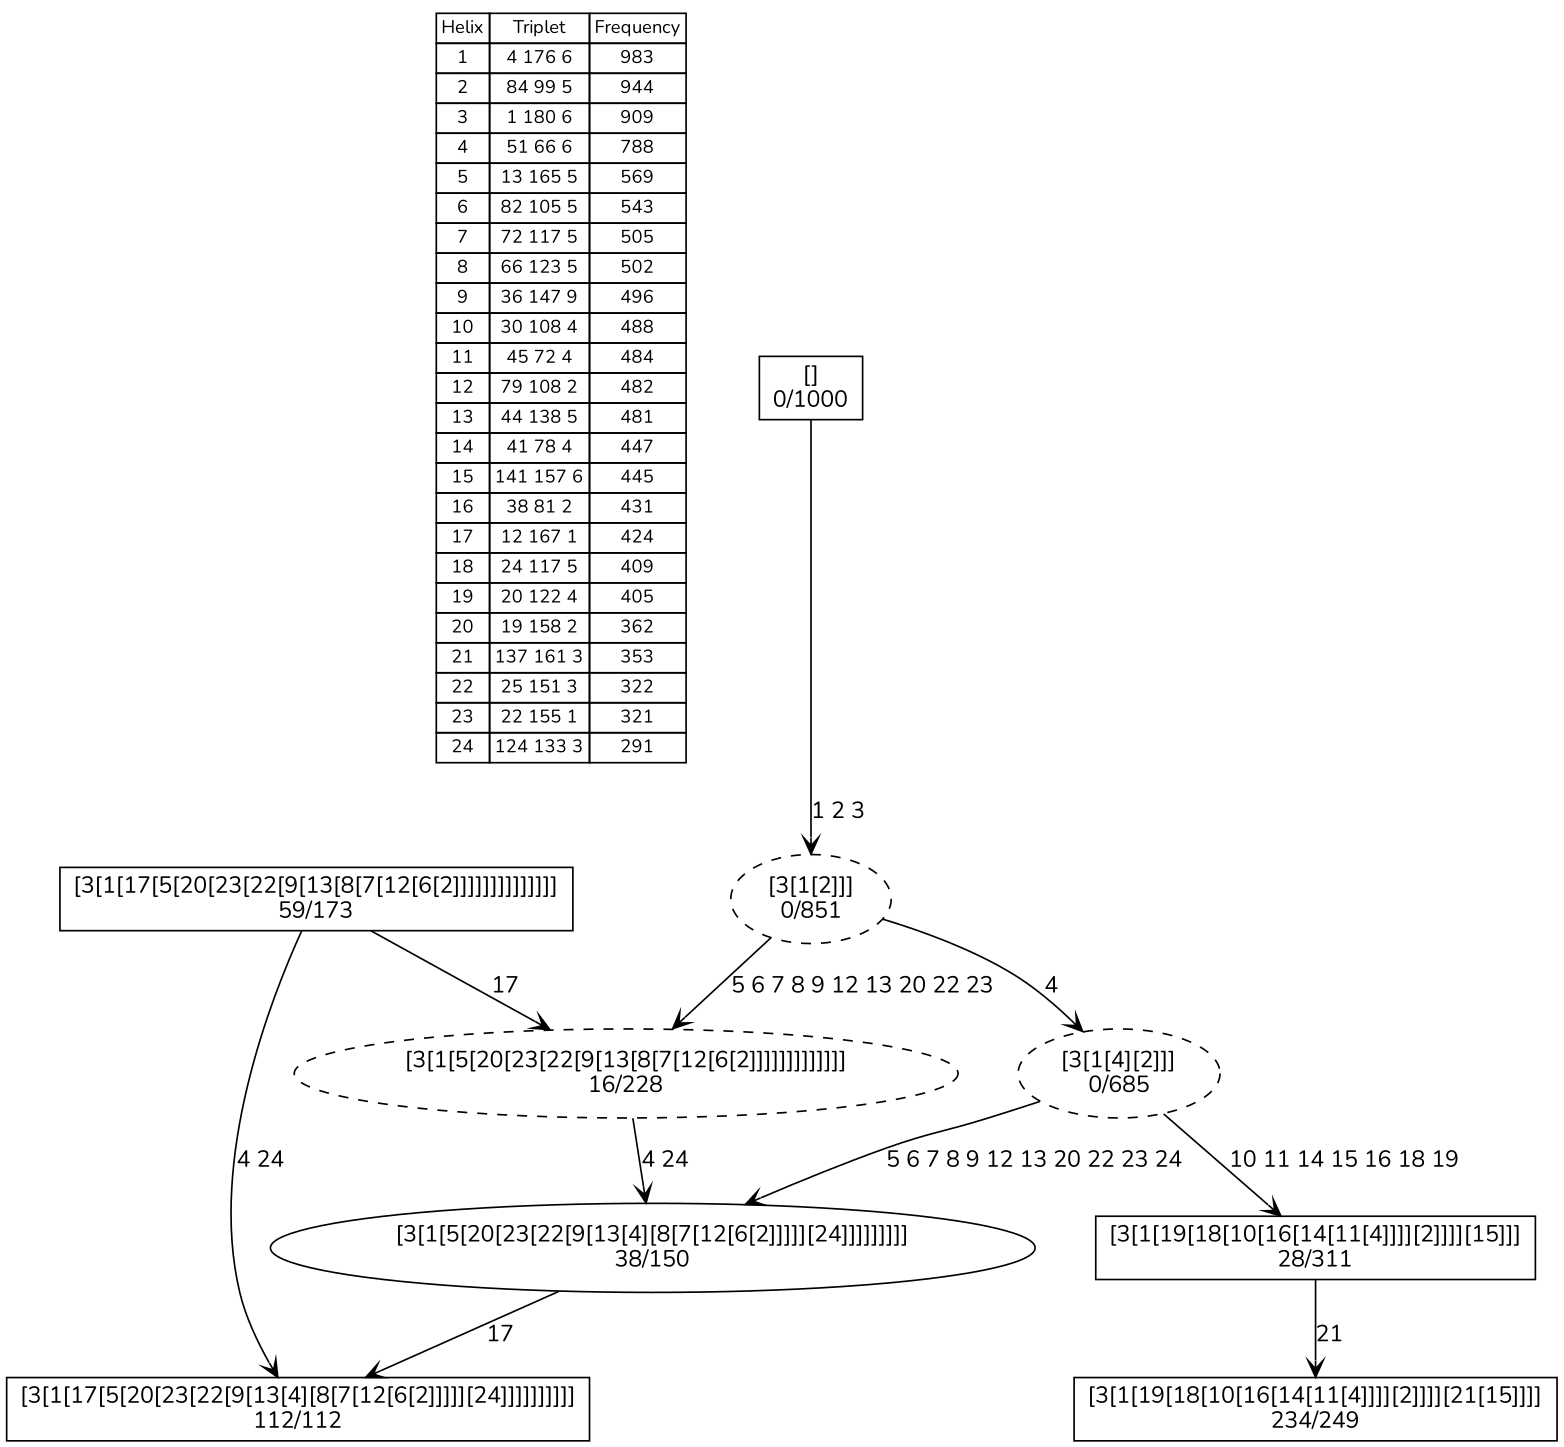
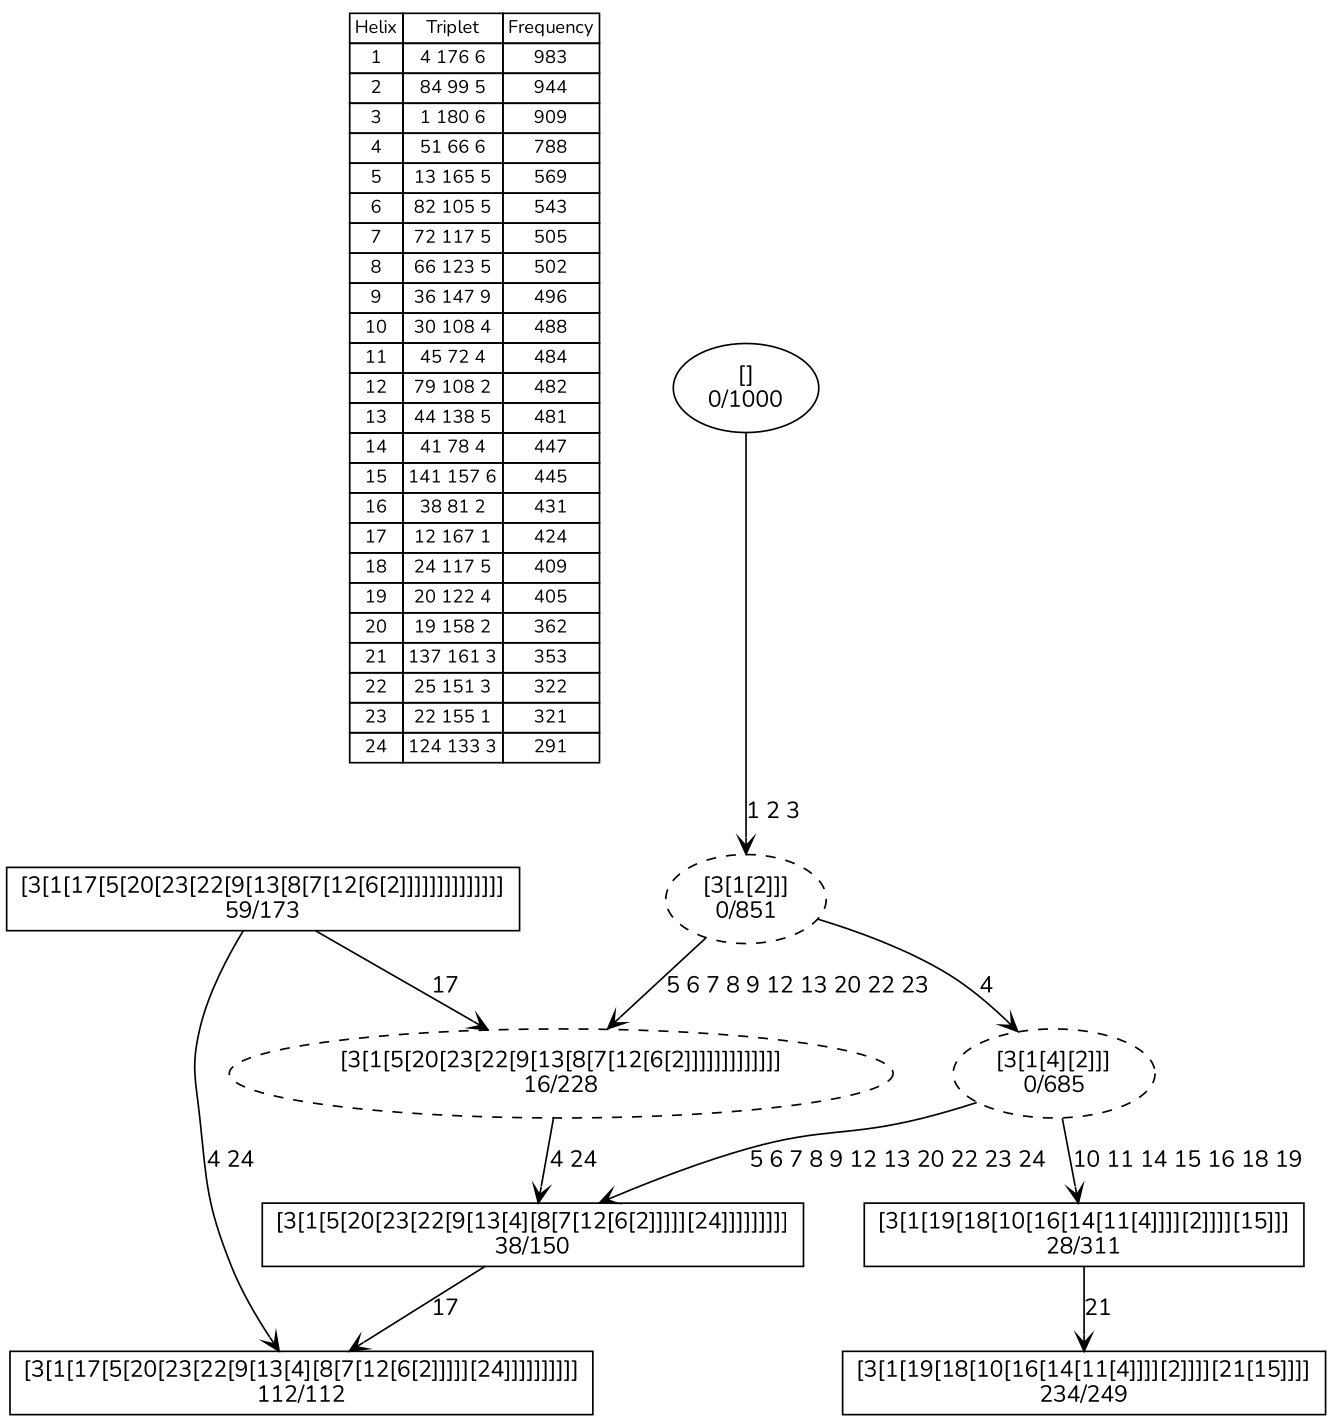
(811, 388) -> (746, 388)
(653, 1248) -> (533, 1235)
